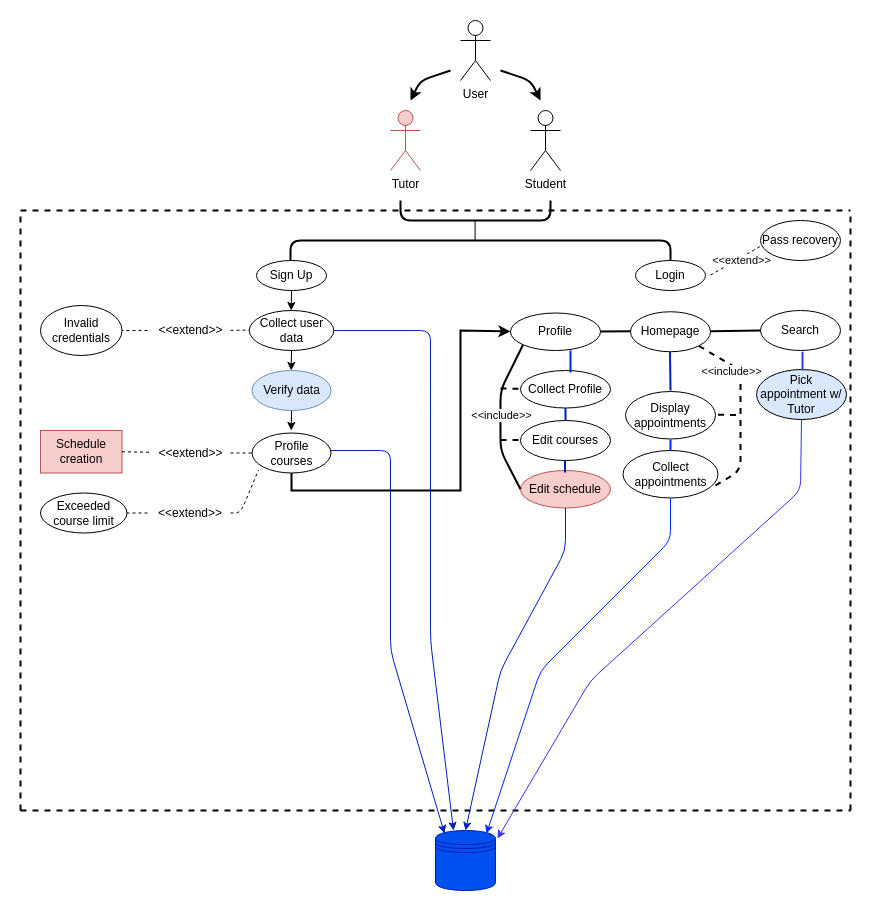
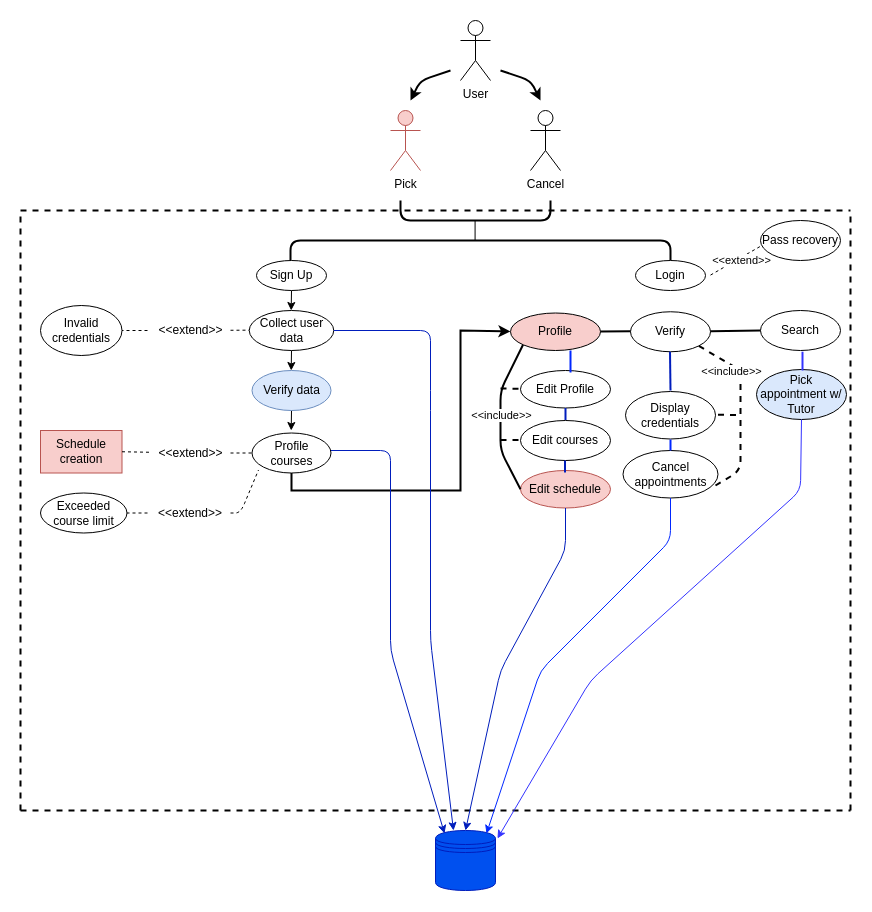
(406, 185) -> (406, 185)
(546, 185) -> (546, 185)
(556, 332) -> (556, 332)
(671, 332) -> (671, 332)
(566, 390) -> (566, 390)
(671, 416) -> (671, 416)
(671, 475) -> (671, 475)
